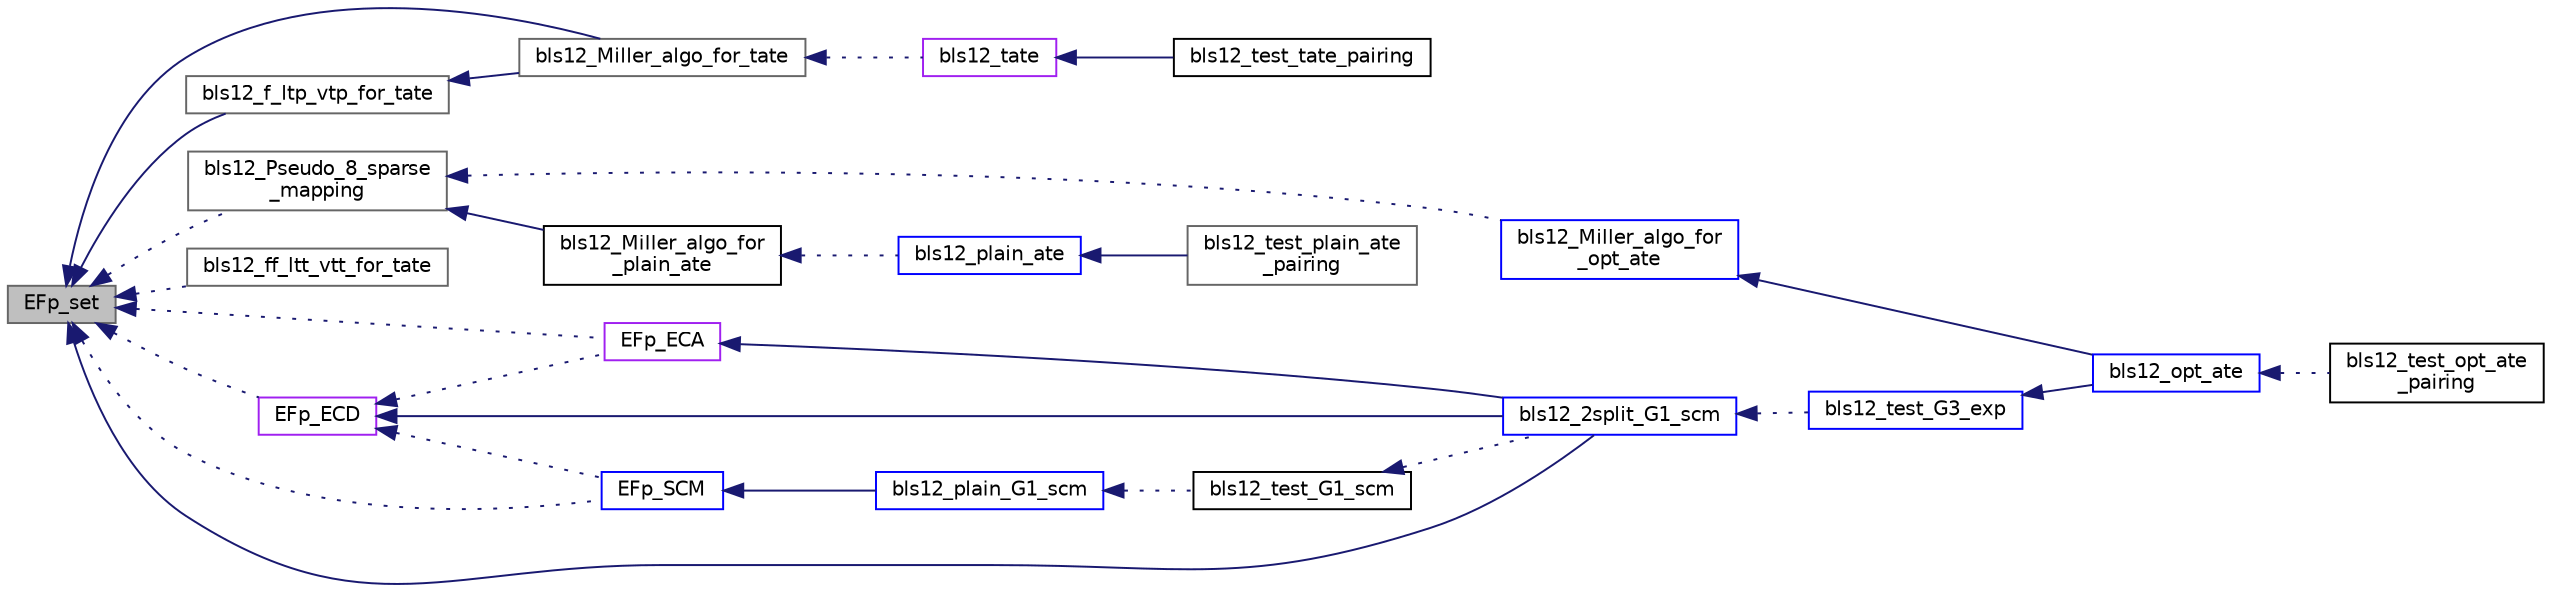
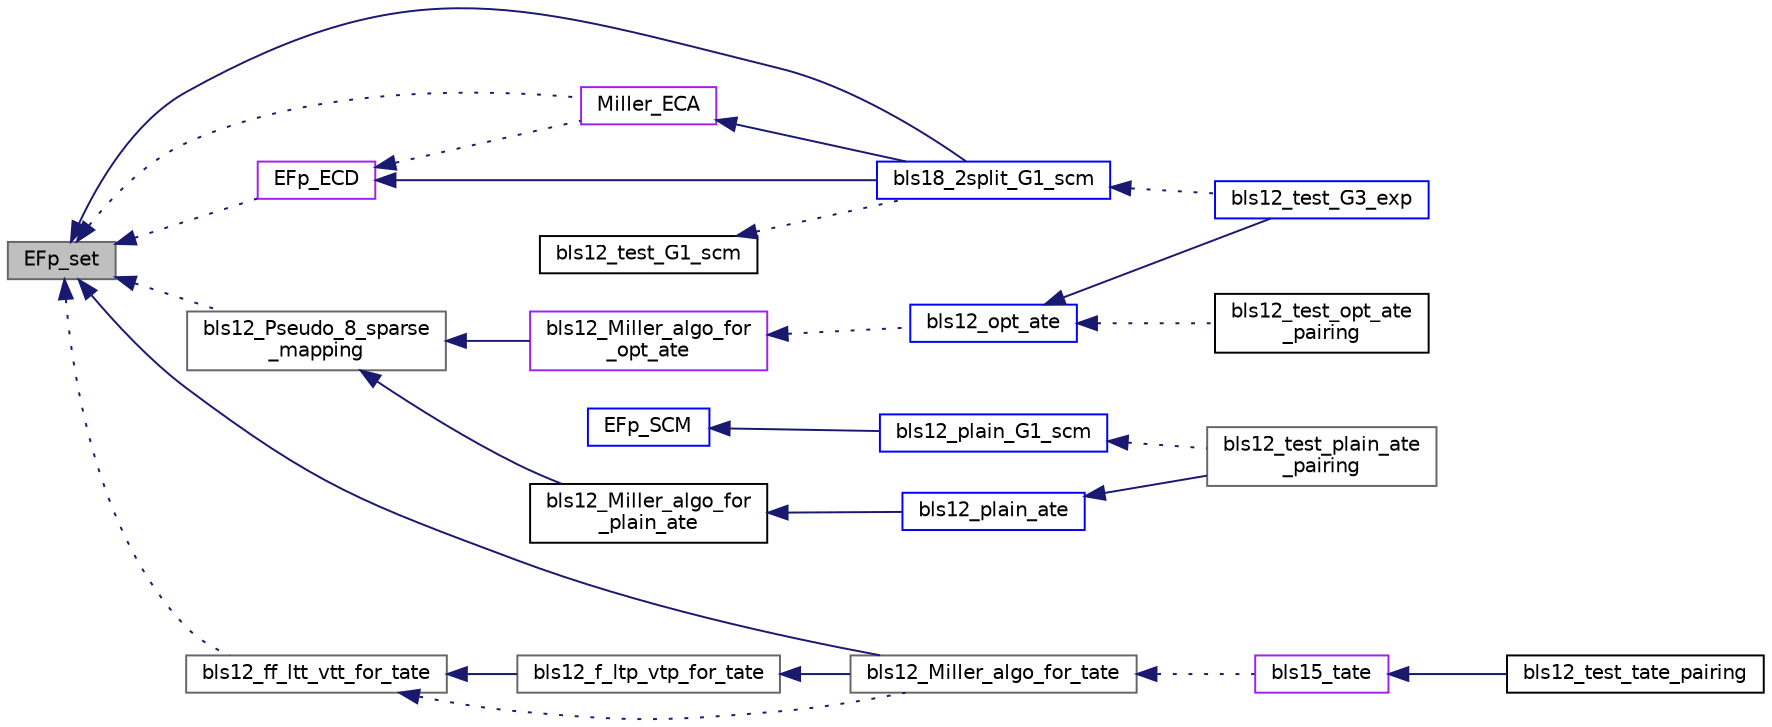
(990, 57) -> (1322, 674)
(985, 177) -> (498, 341)
(140, 178) -> (492, 674)
(1620, 250) -> (649, 341)
(850, 255) -> (845, 512)
(1925, 317) -> (849, 331)
(662, 342) -> (649, 106)
(2068, 388) -> (1167, 258)
(1620, 416) -> (994, 180)
(499, 455) -> none
(1159, 491) -> (1167, 445)
(313, 495) -> none
none -> (663, 719)
